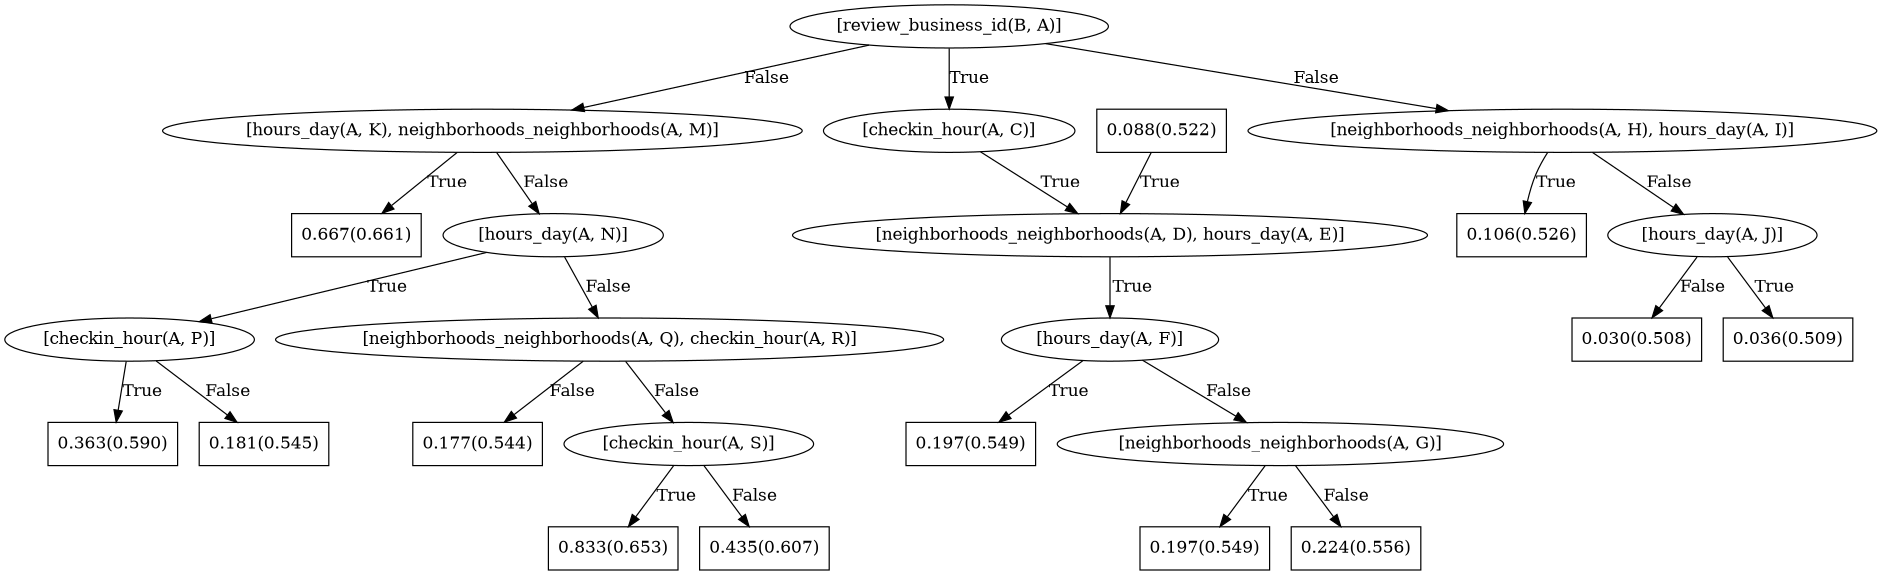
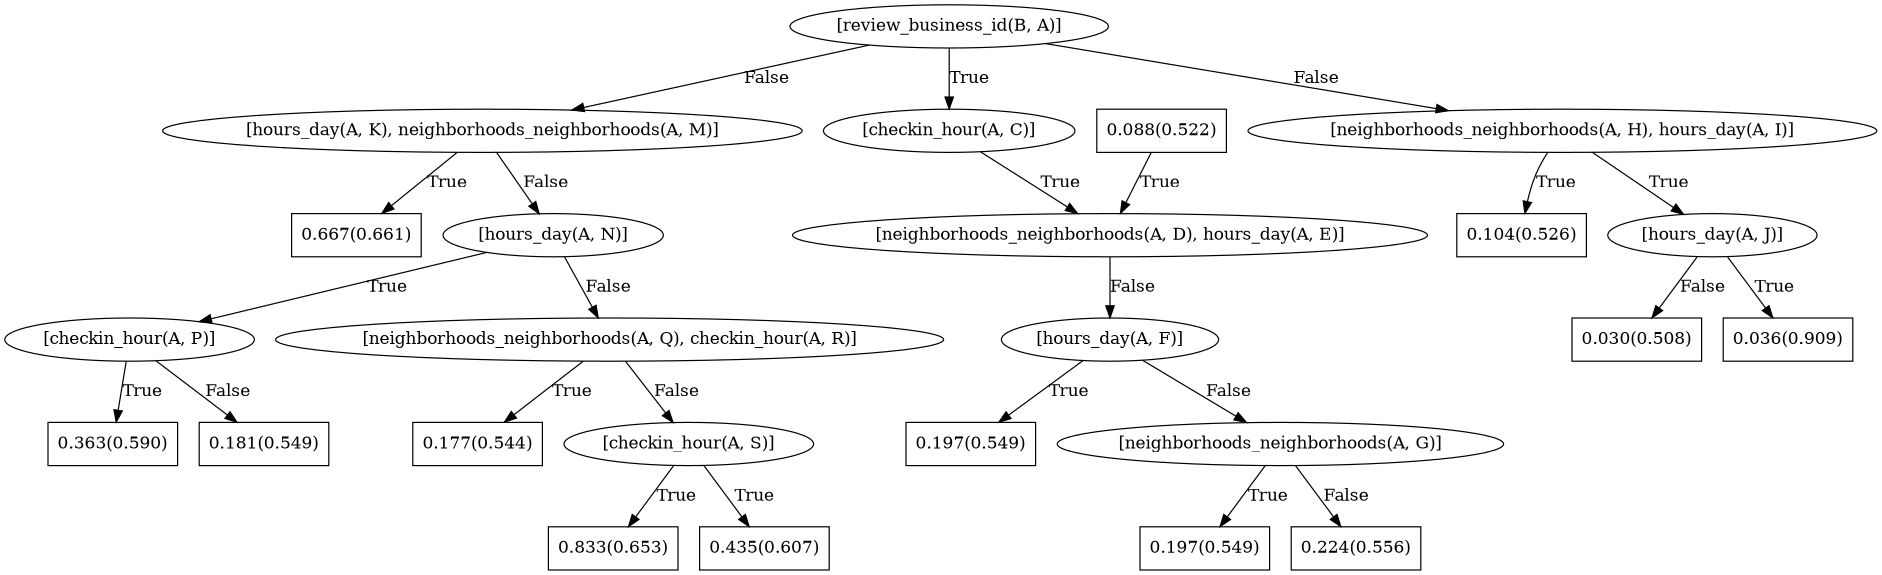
(1669, 183) -> (1669, 183)
(1522, 235) -> (1522, 235)
(1133, 287) -> (1133, 287)
(1788, 340) -> (1788, 340)
(572, 392) -> (572, 392)
(264, 444) -> (264, 444)
(755, 496) -> (755, 496)
